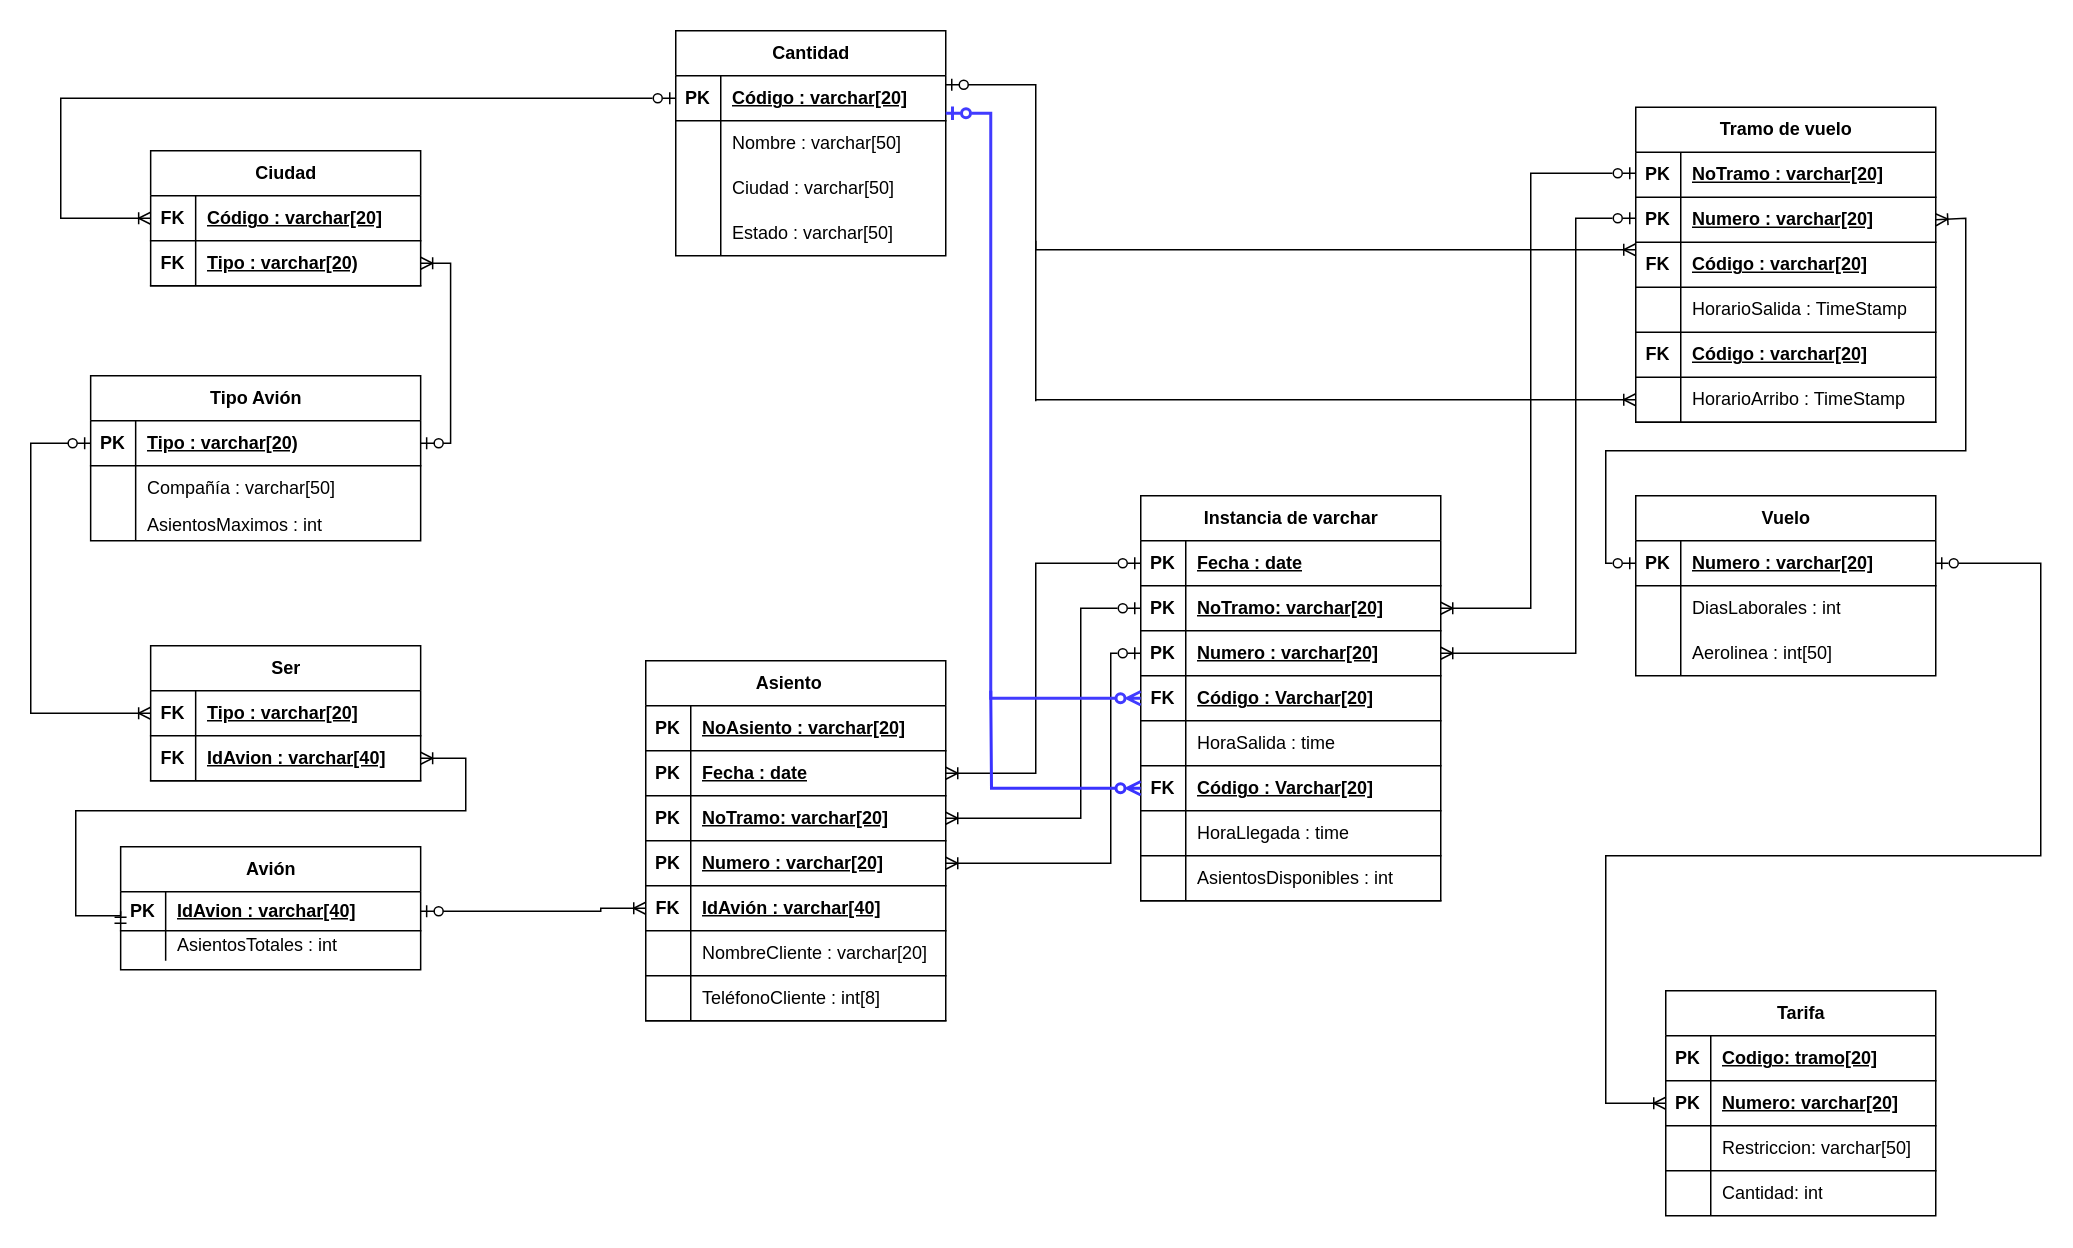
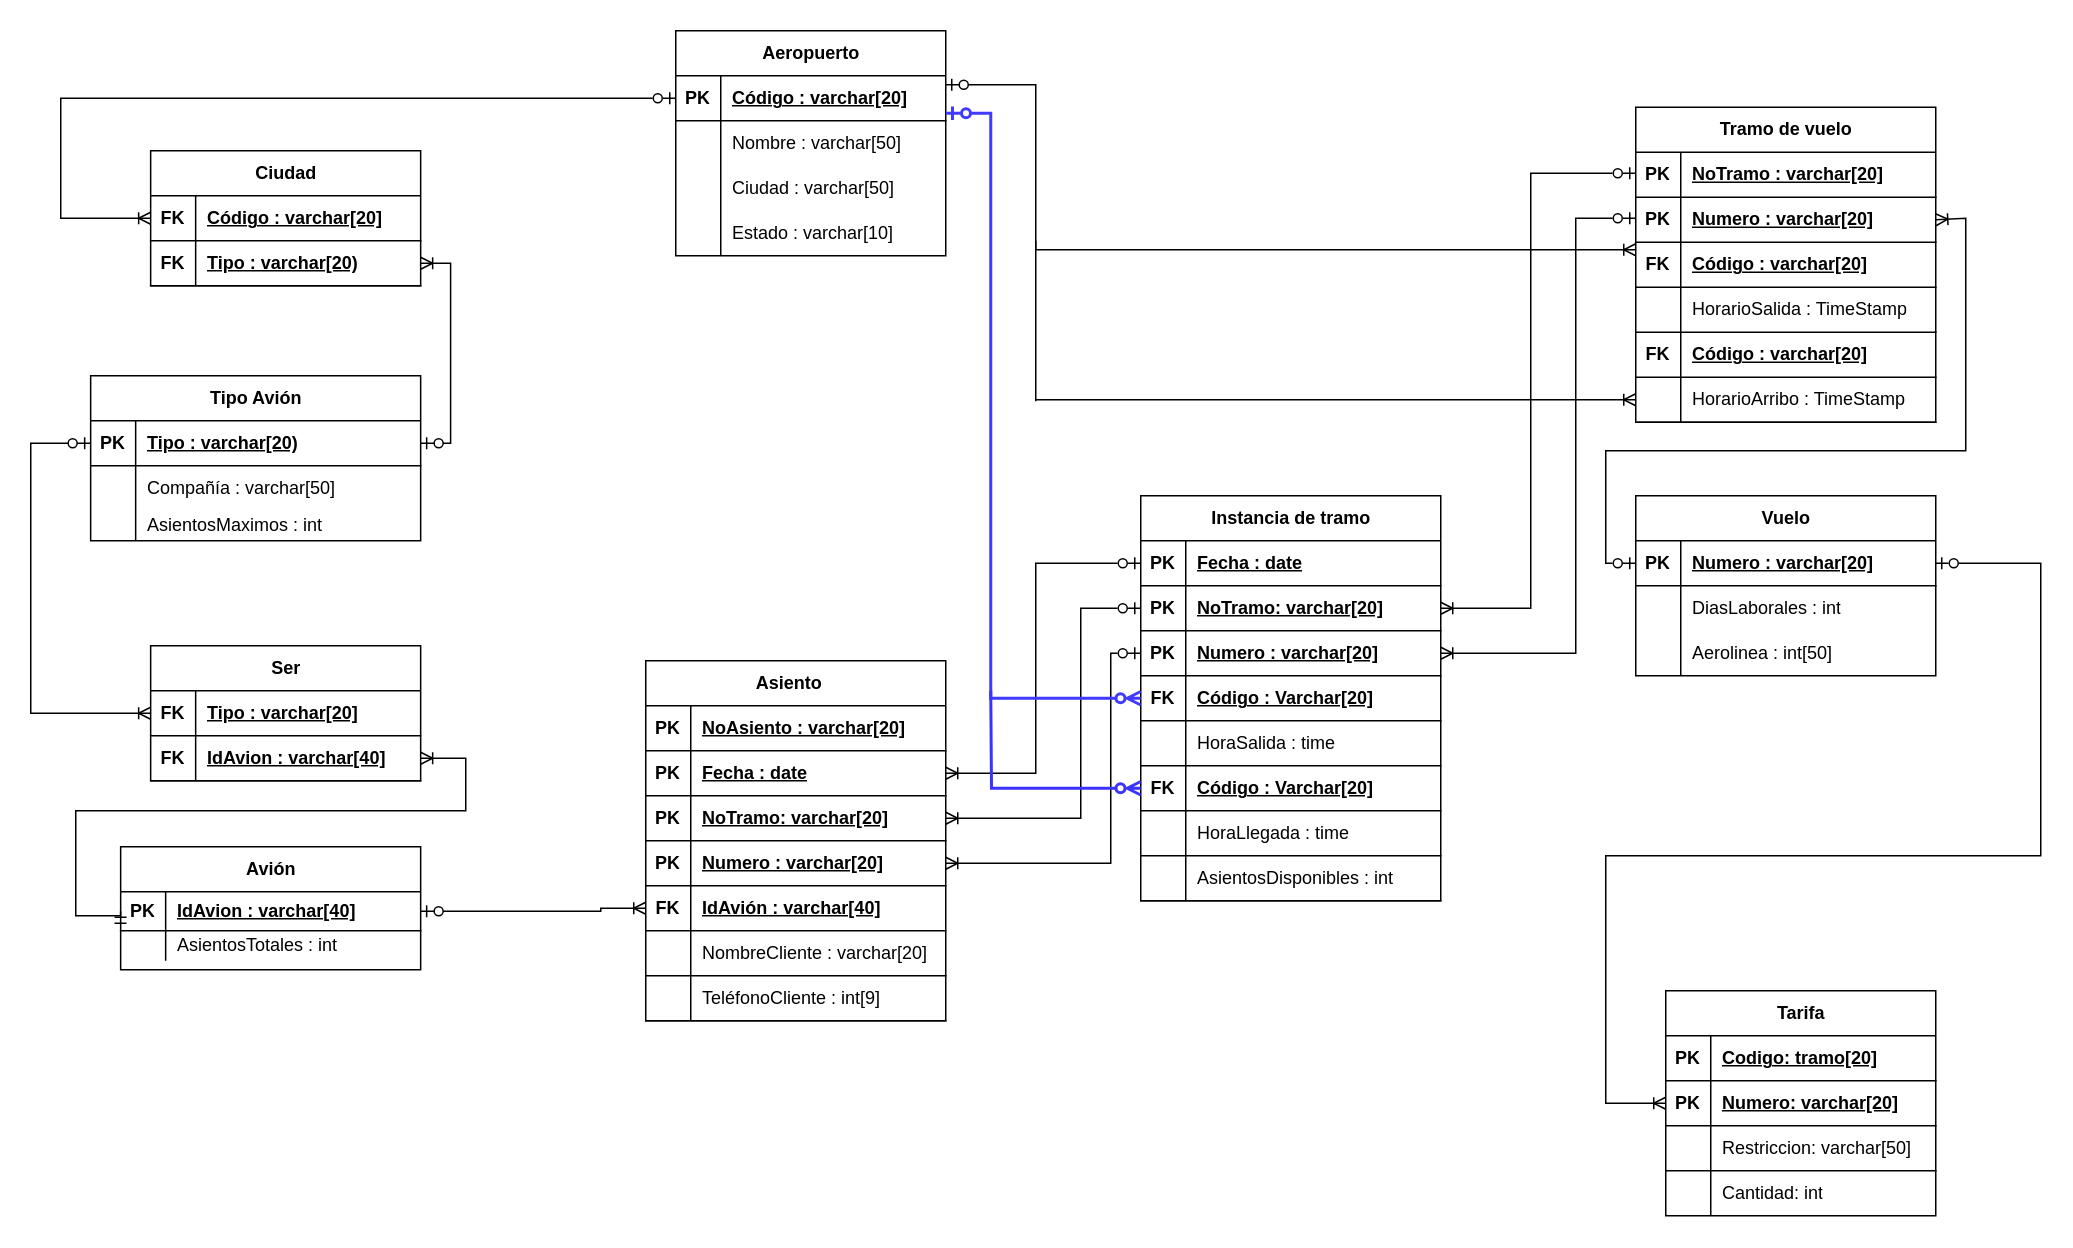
(812, 53) -> (812, 53)
(827, 233) -> (827, 233)
(1292, 518) -> (1292, 518)
(807, 998) -> (807, 998)
